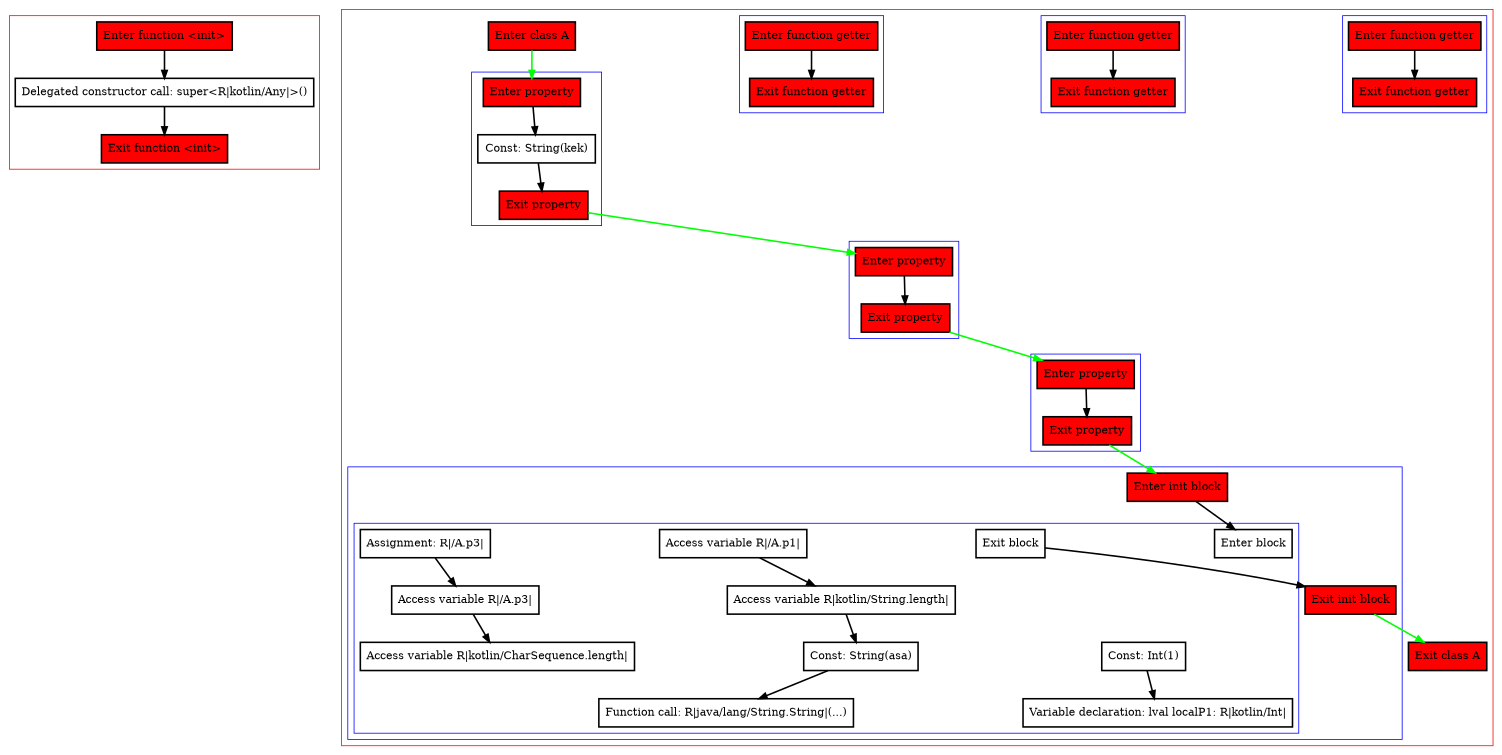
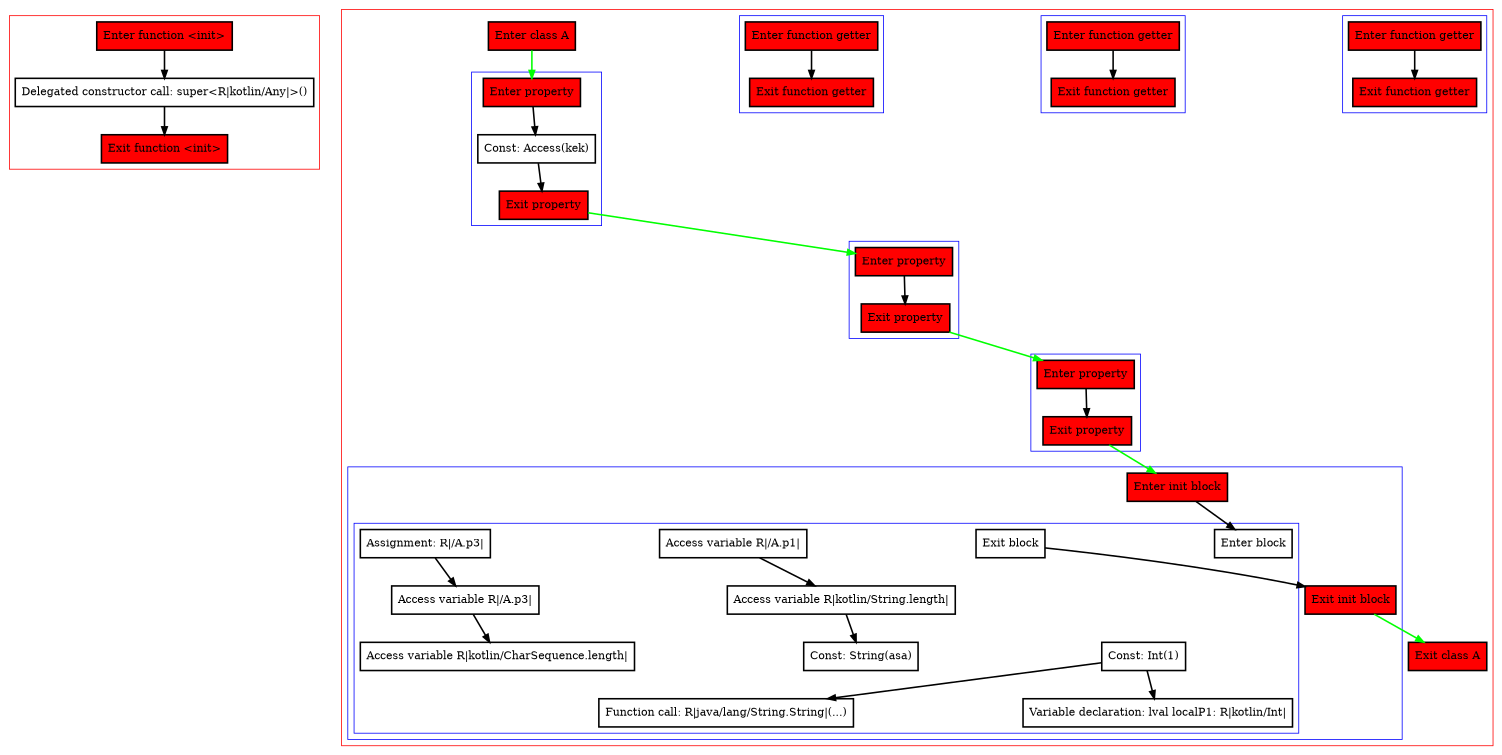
(537, 149) -> (537, 149)
(797, 683) -> (969, 680)
